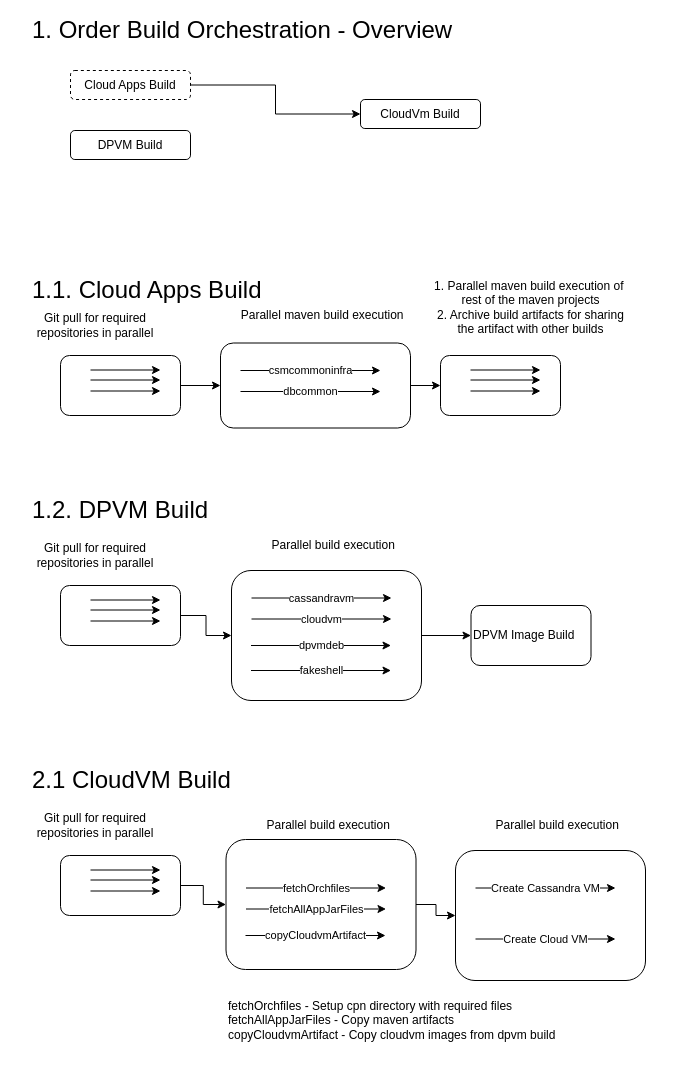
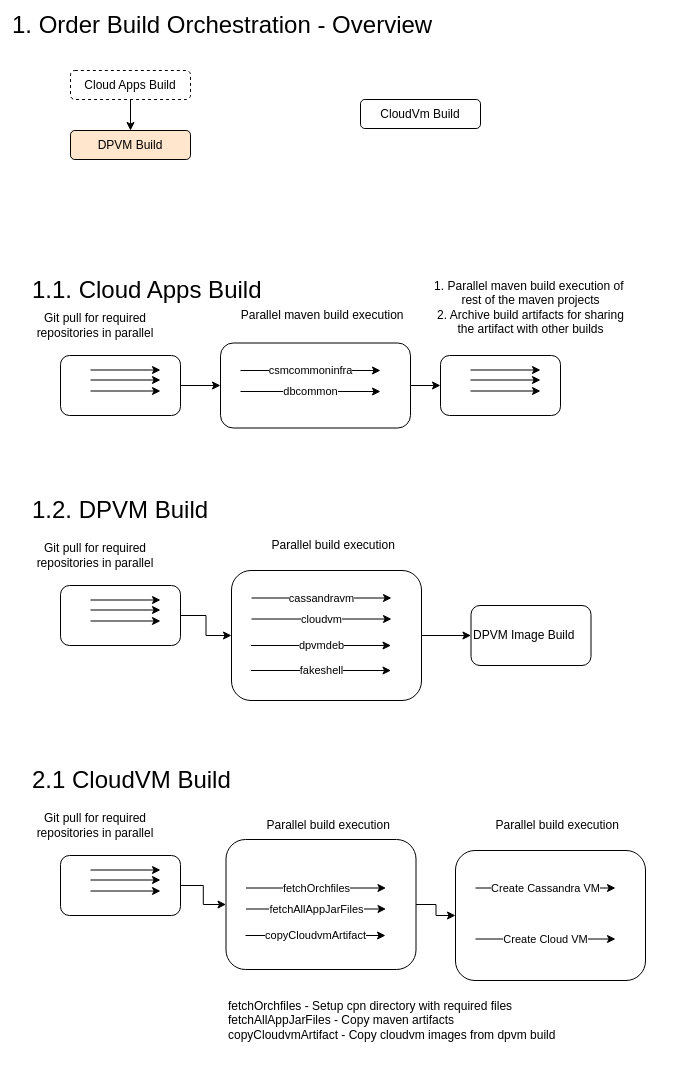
(261, 31) -> (241, 26)
(276, 96) -> (131, 119)
(131, 145) -> (131, 145)
